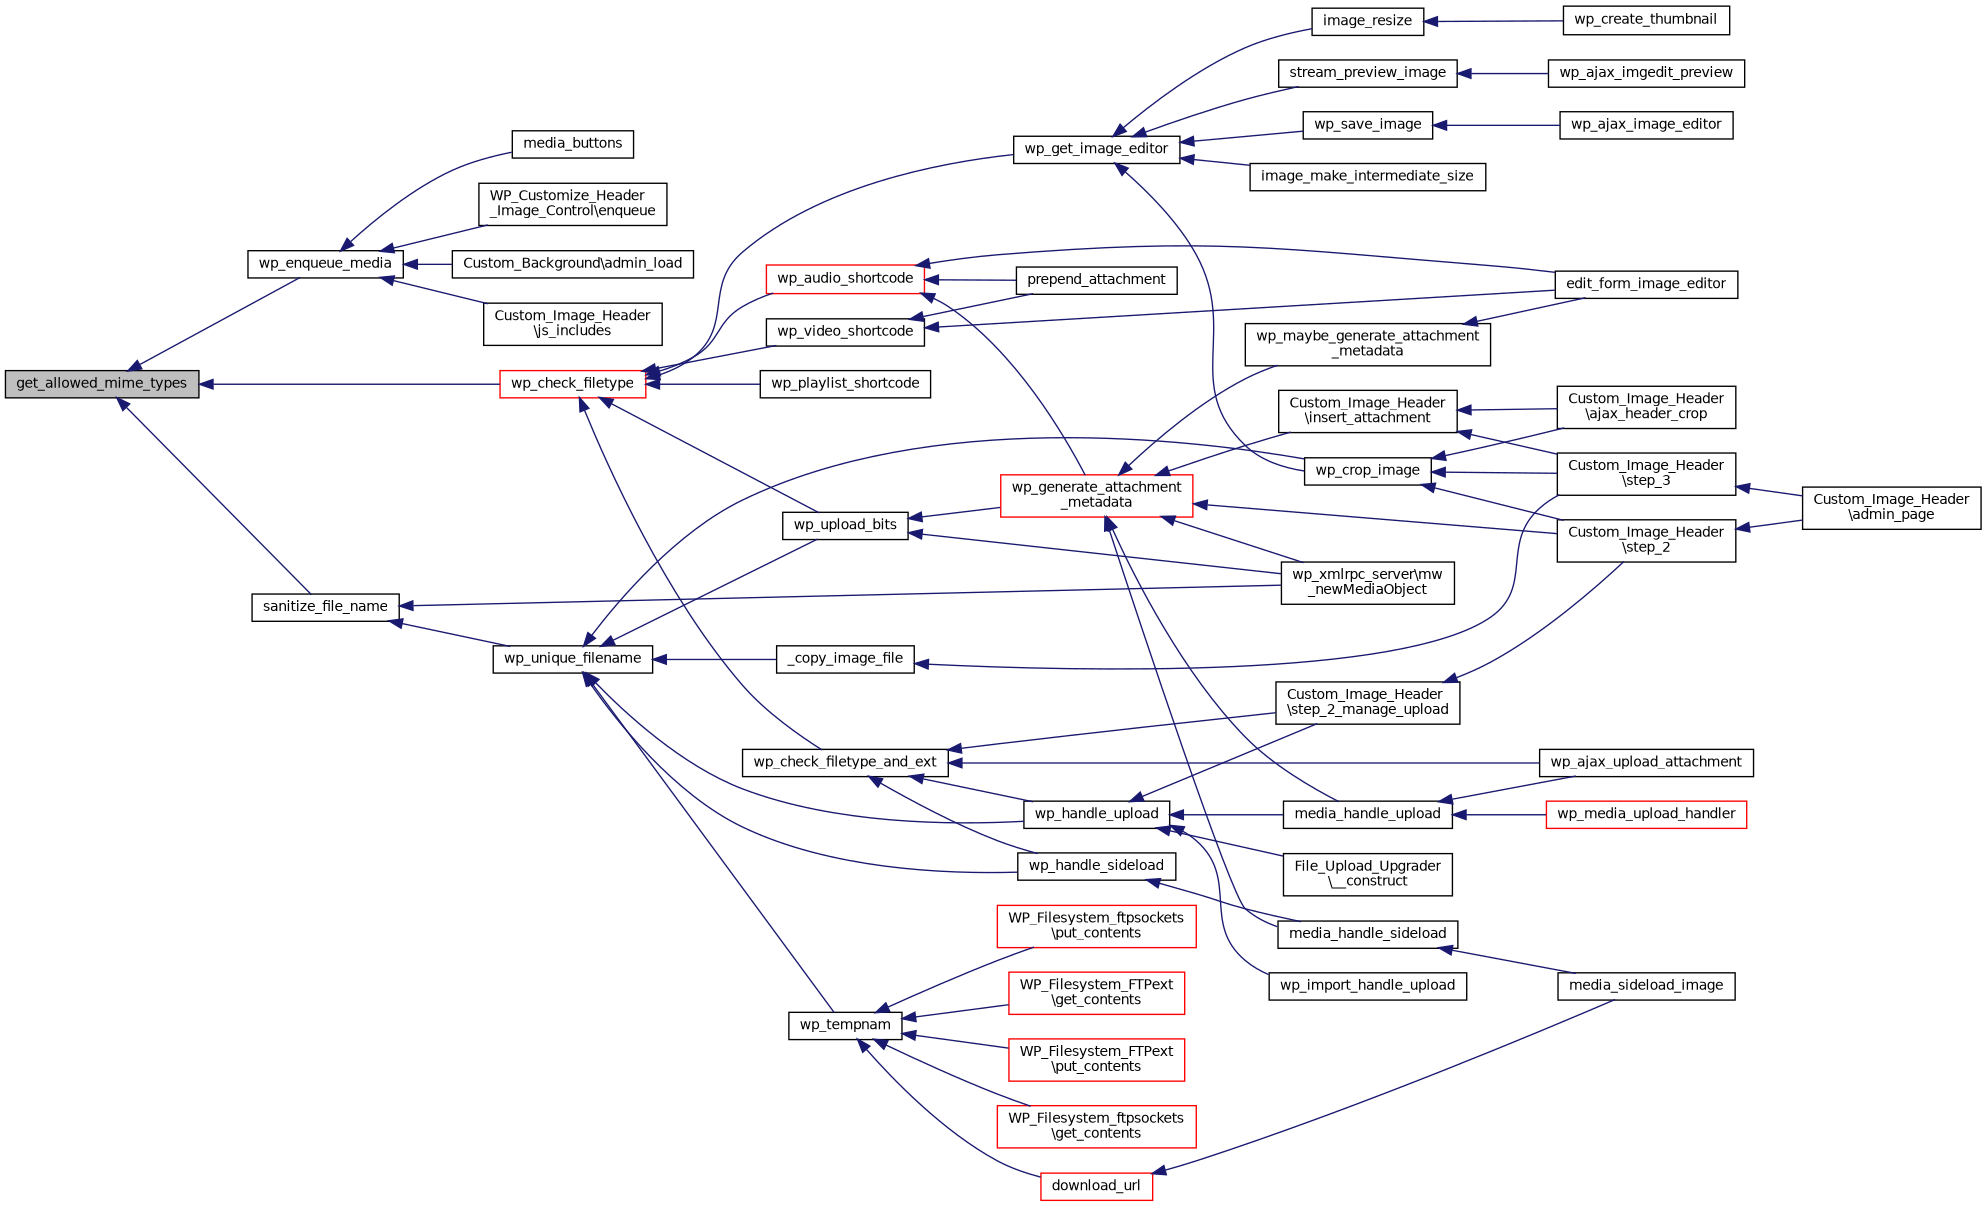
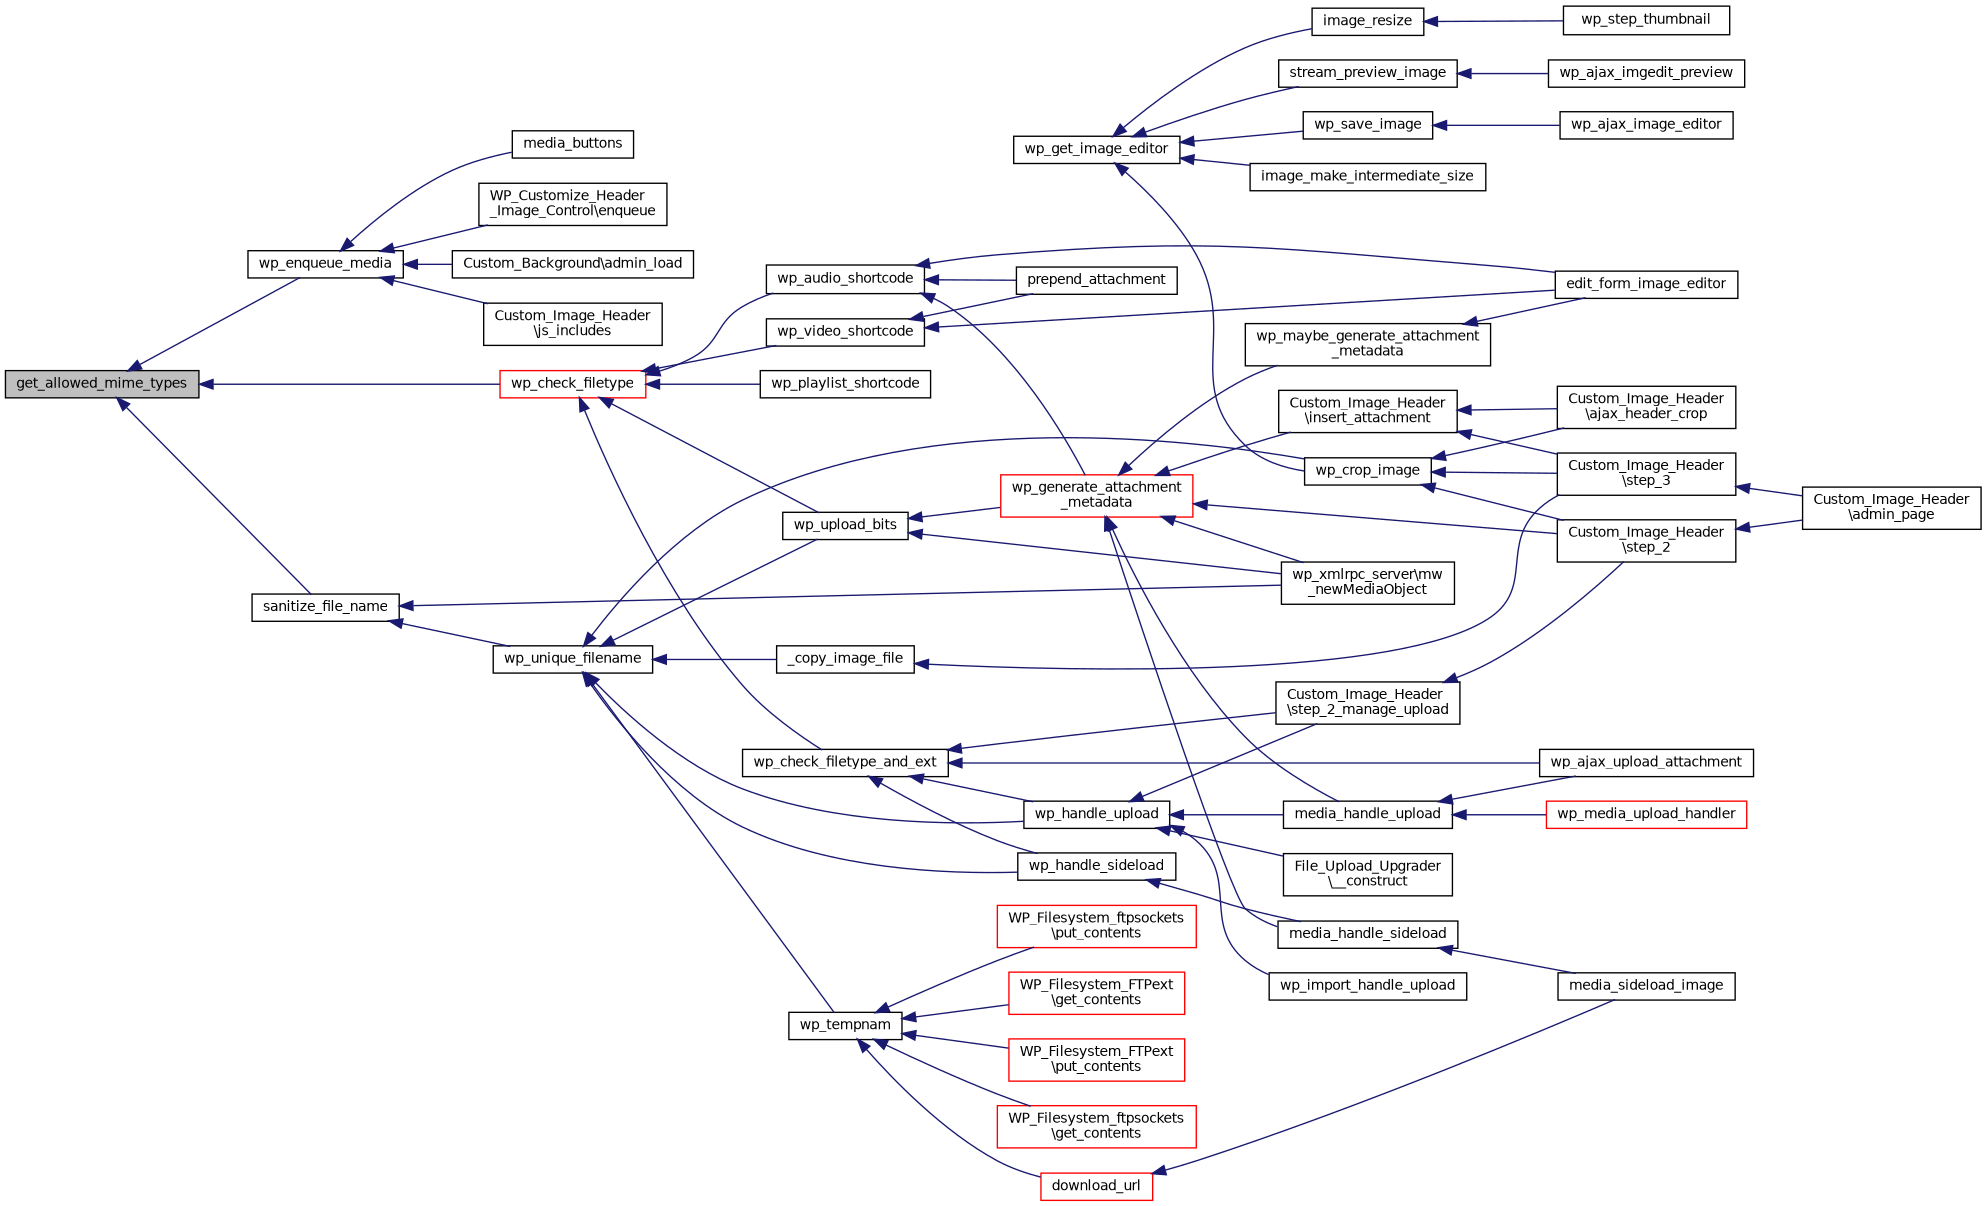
(1647, 20) -> (1647, 20)
(798, 215) -> none
(845, 279) -> (845, 279)
